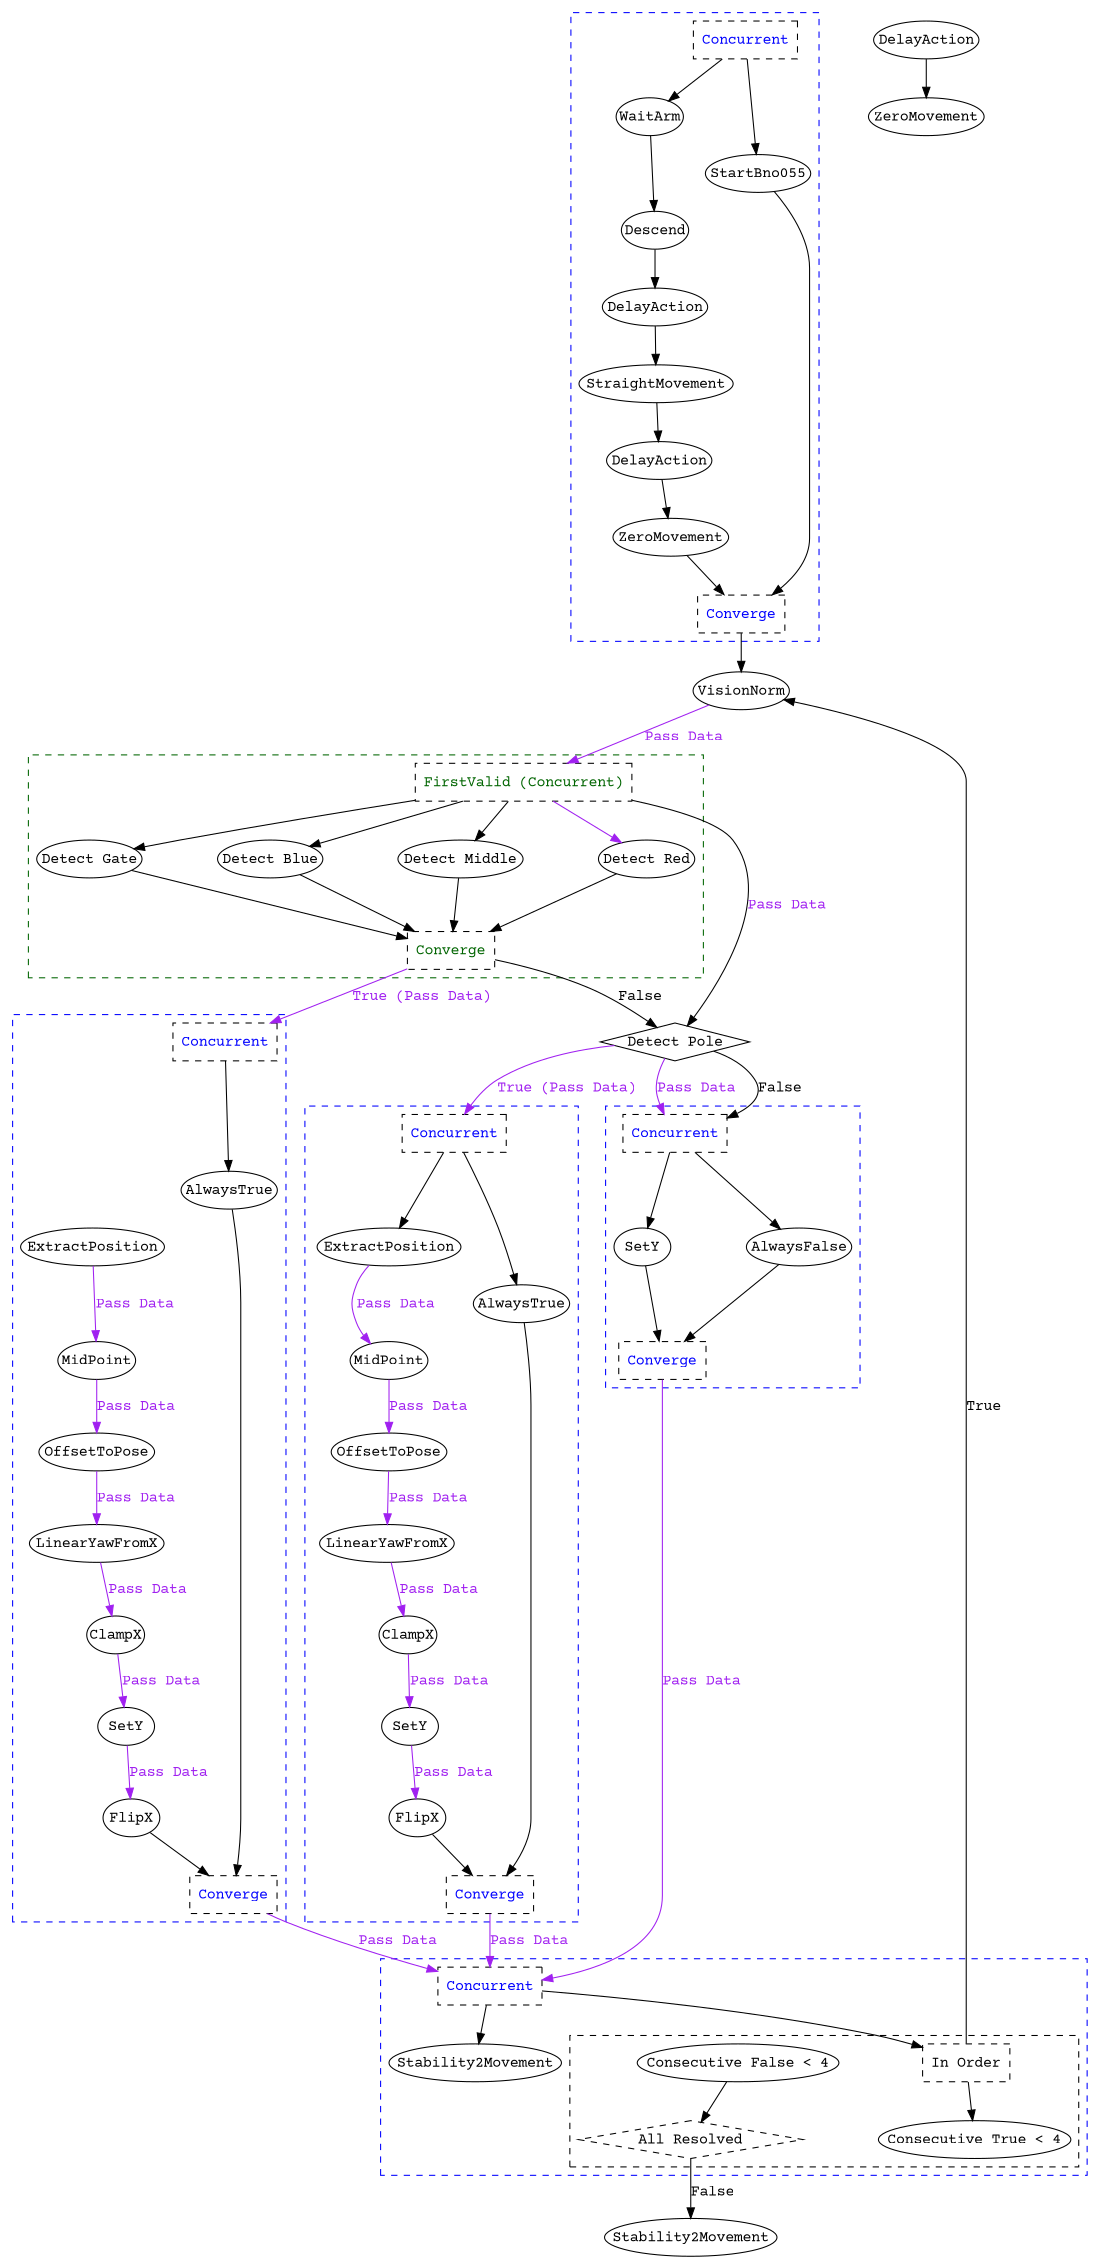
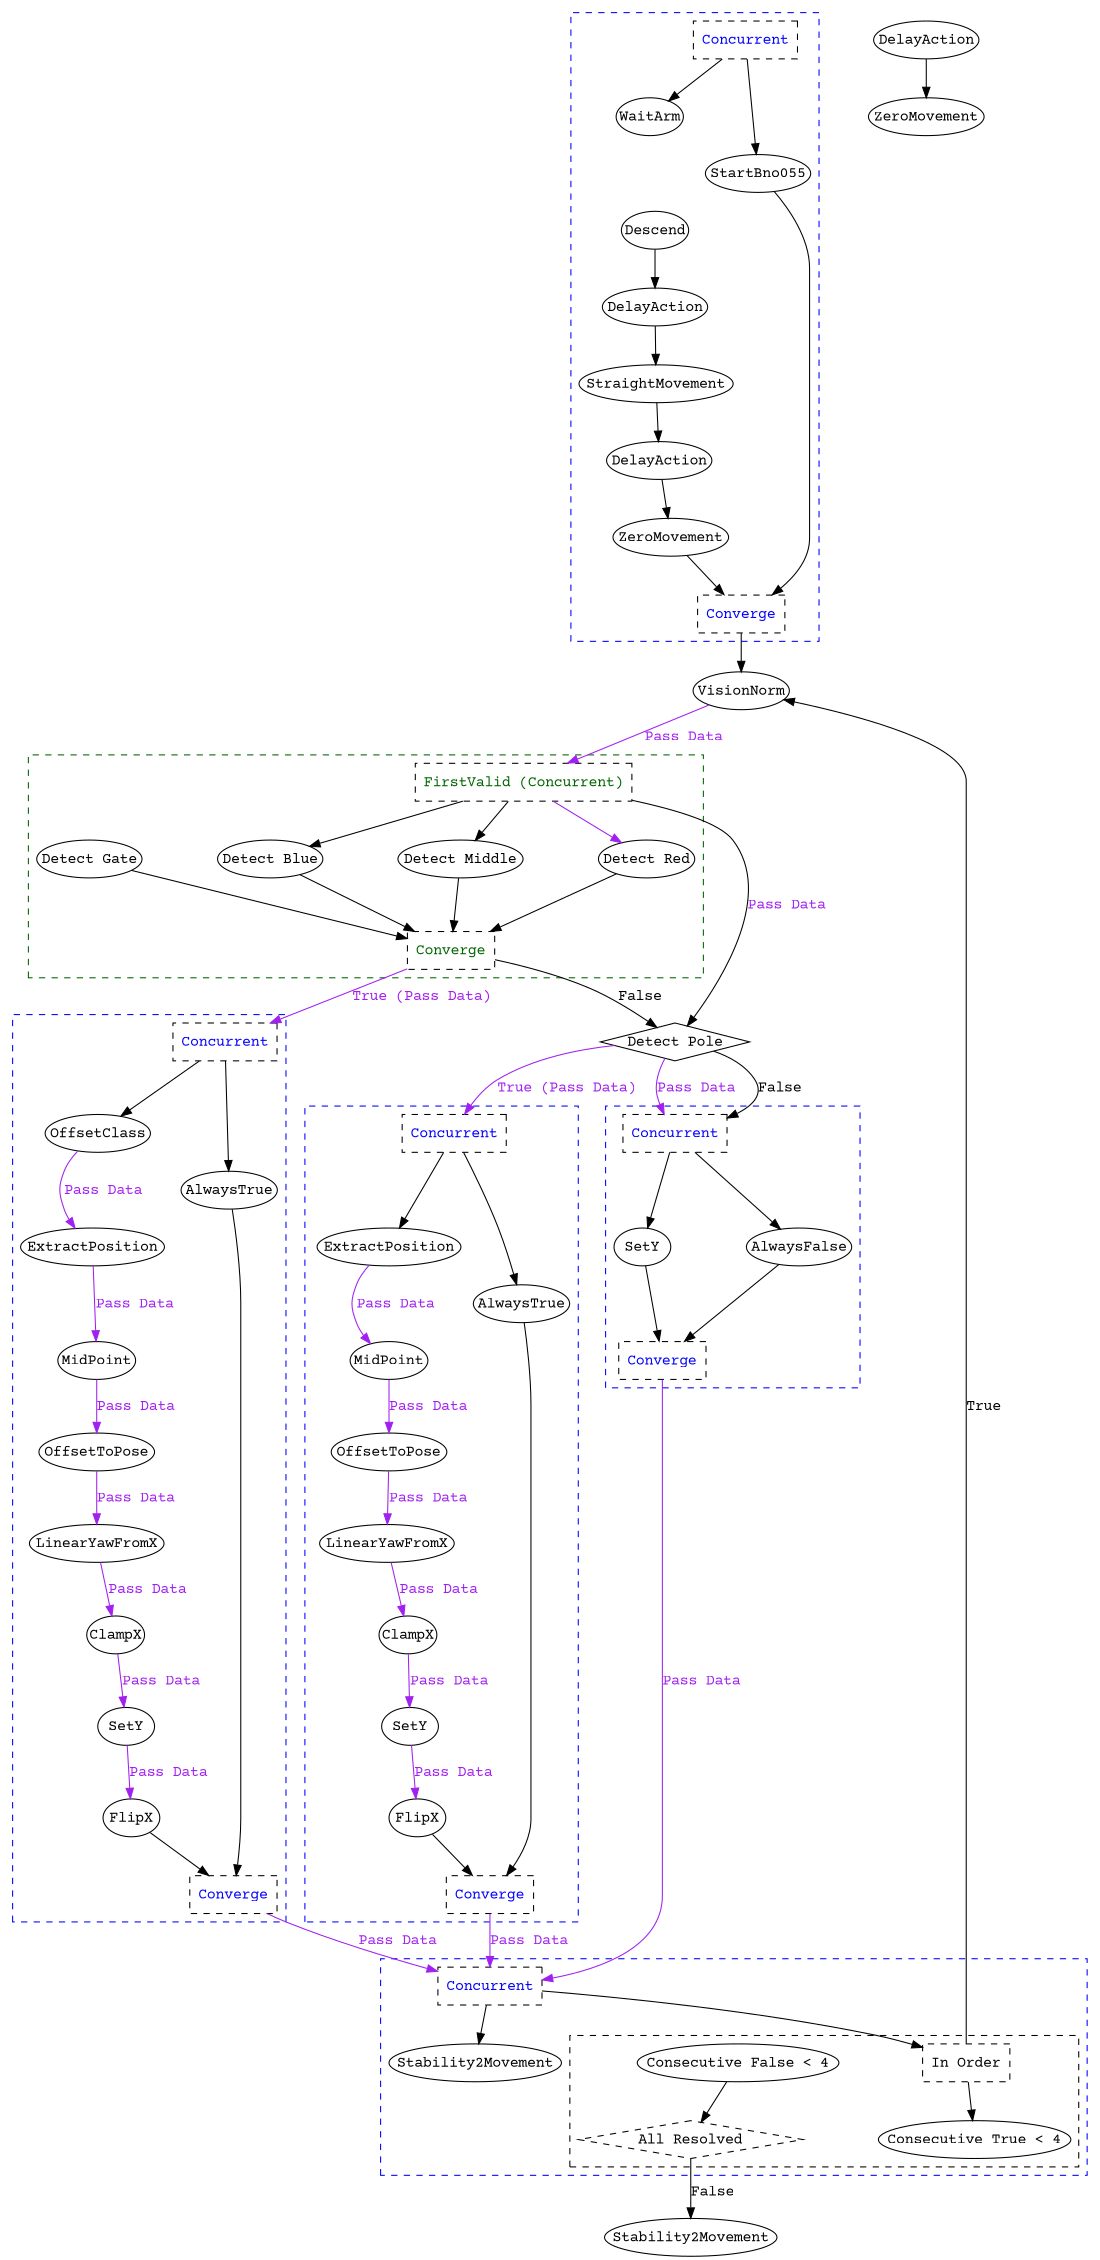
(652, 168) -> none
(280, 823) -> none
none -> (98, 1133)
